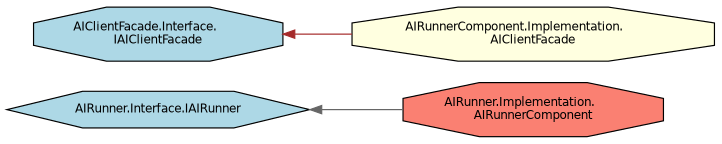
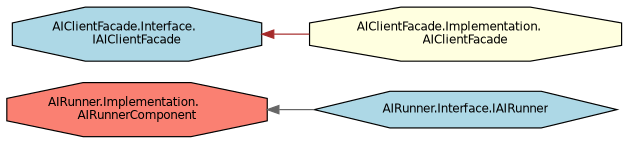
(533, 34) -> (466, 34)
(363, 110) -> (297, 110)
